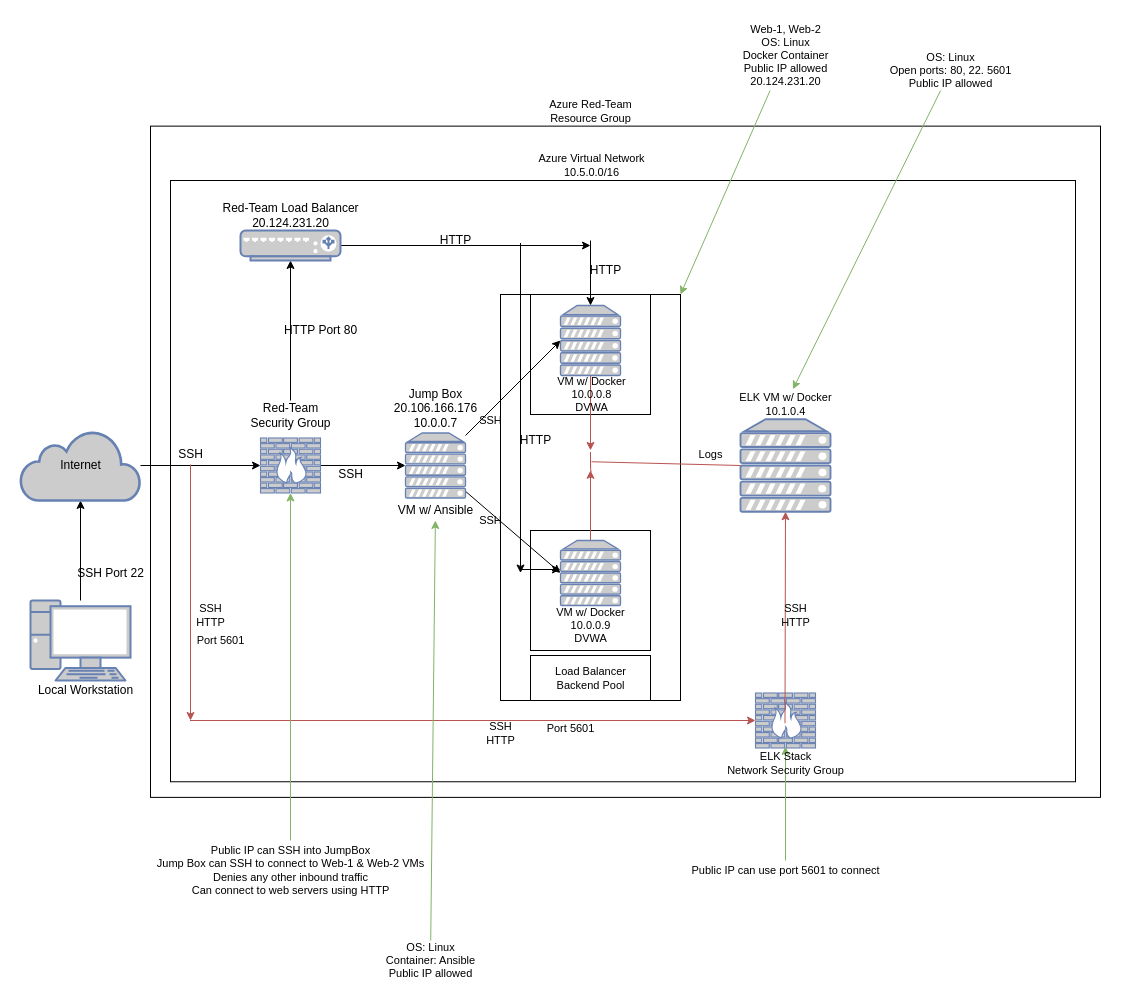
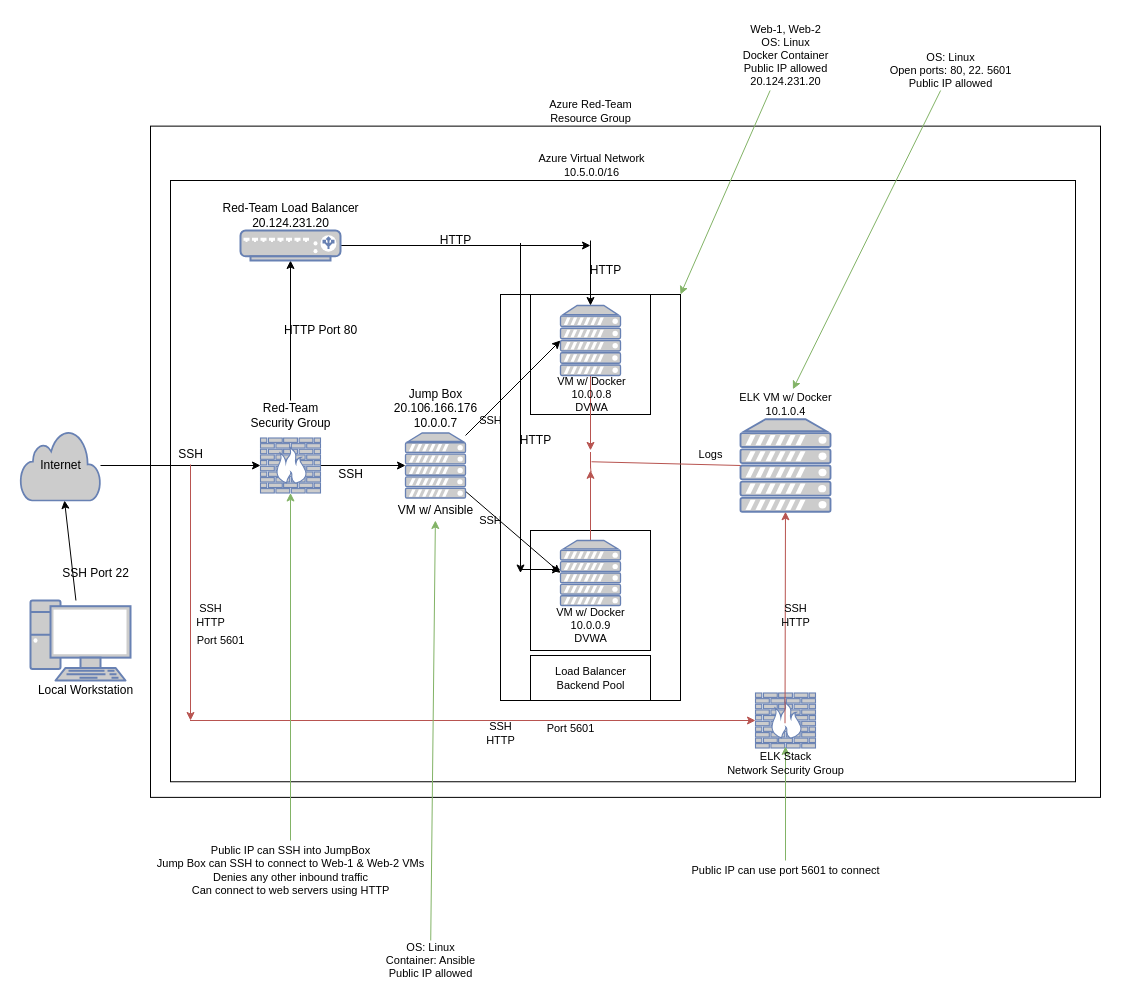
(81, 466) -> (61, 466)
(111, 573) -> (96, 573)
